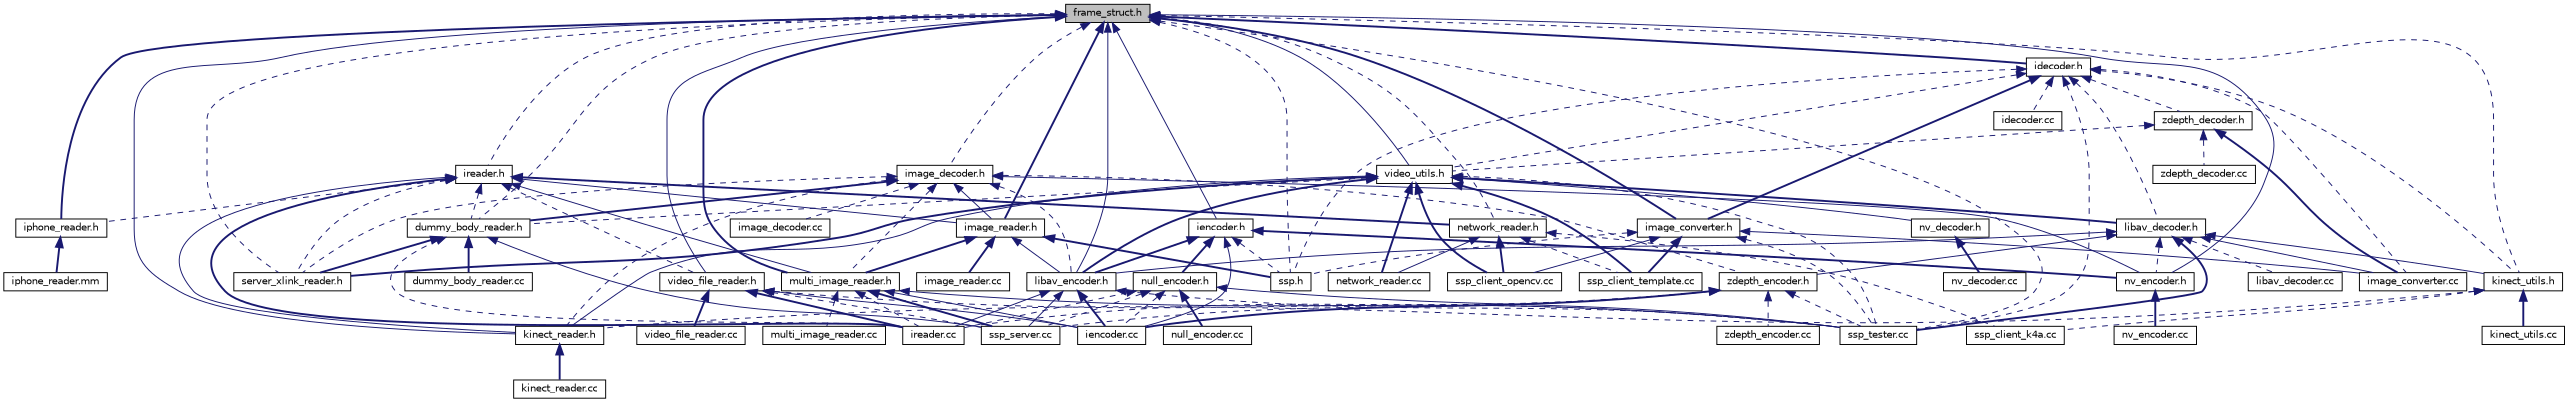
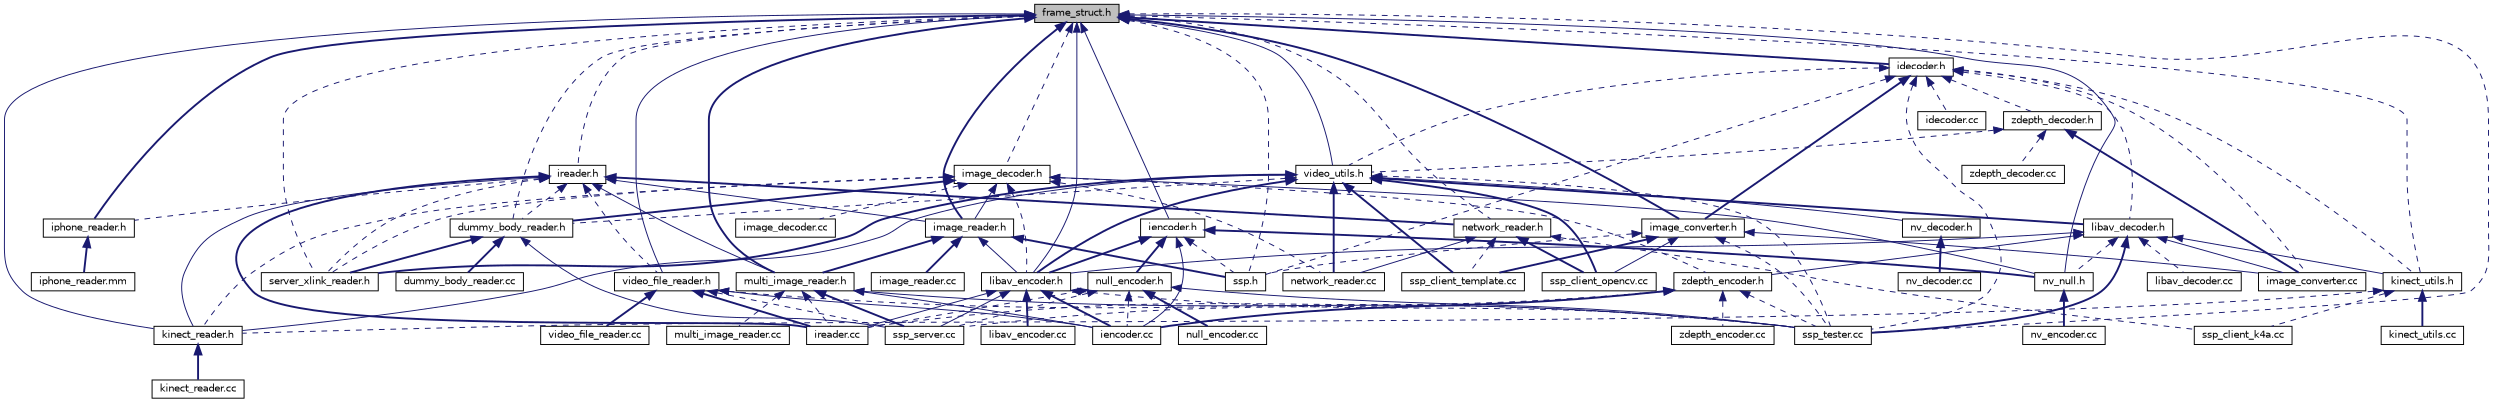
(889, 232) -> (1209, 217)
(2155, 282) -> (2064, 282)
(551, 318) -> none
none -> (1028, 335)
